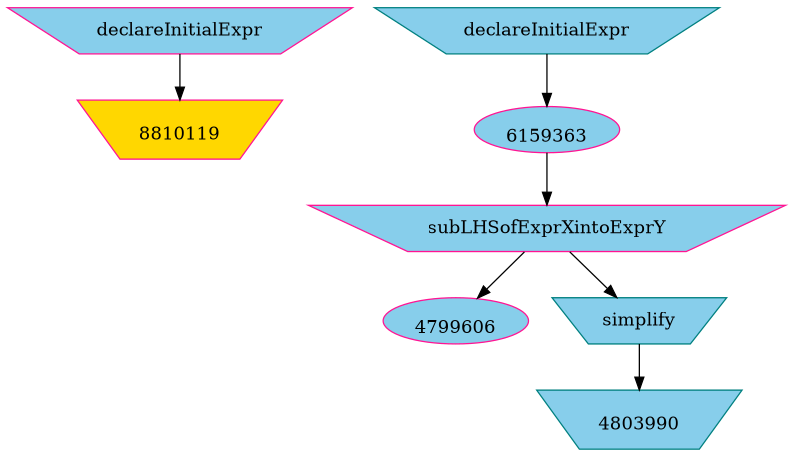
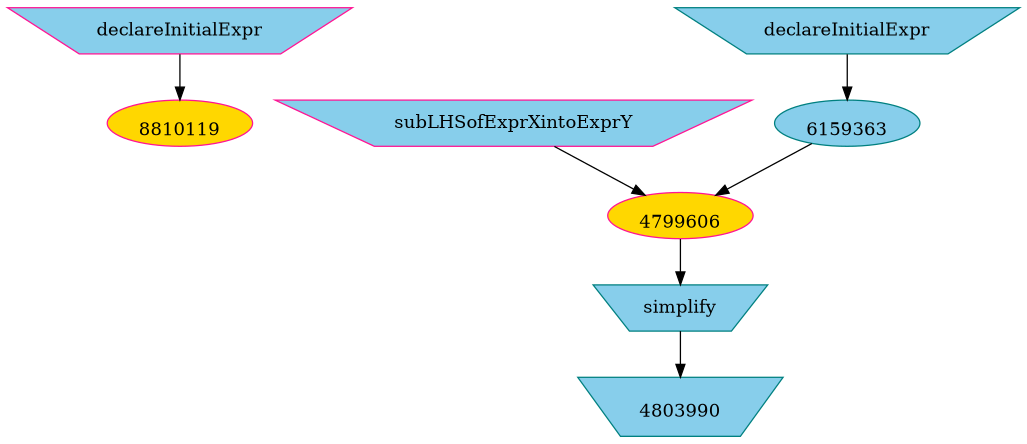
(180, 130) -> (180, 123)
(547, 130) -> (847, 123)
(547, 172) -> (770, 166)
(589, 270) -> (680, 256)
(456, 321) -> (680, 216)
